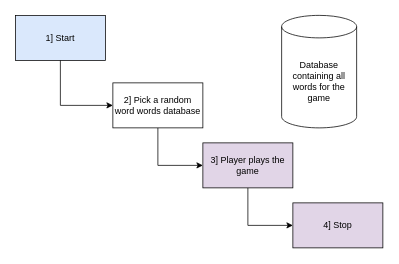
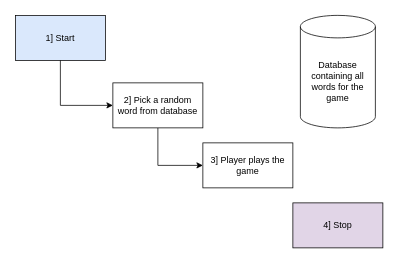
(319, 72) -> (338, 72)
(158, 105) -> (158, 105)
(248, 165) -> (248, 165)
(267, 225) -> none
